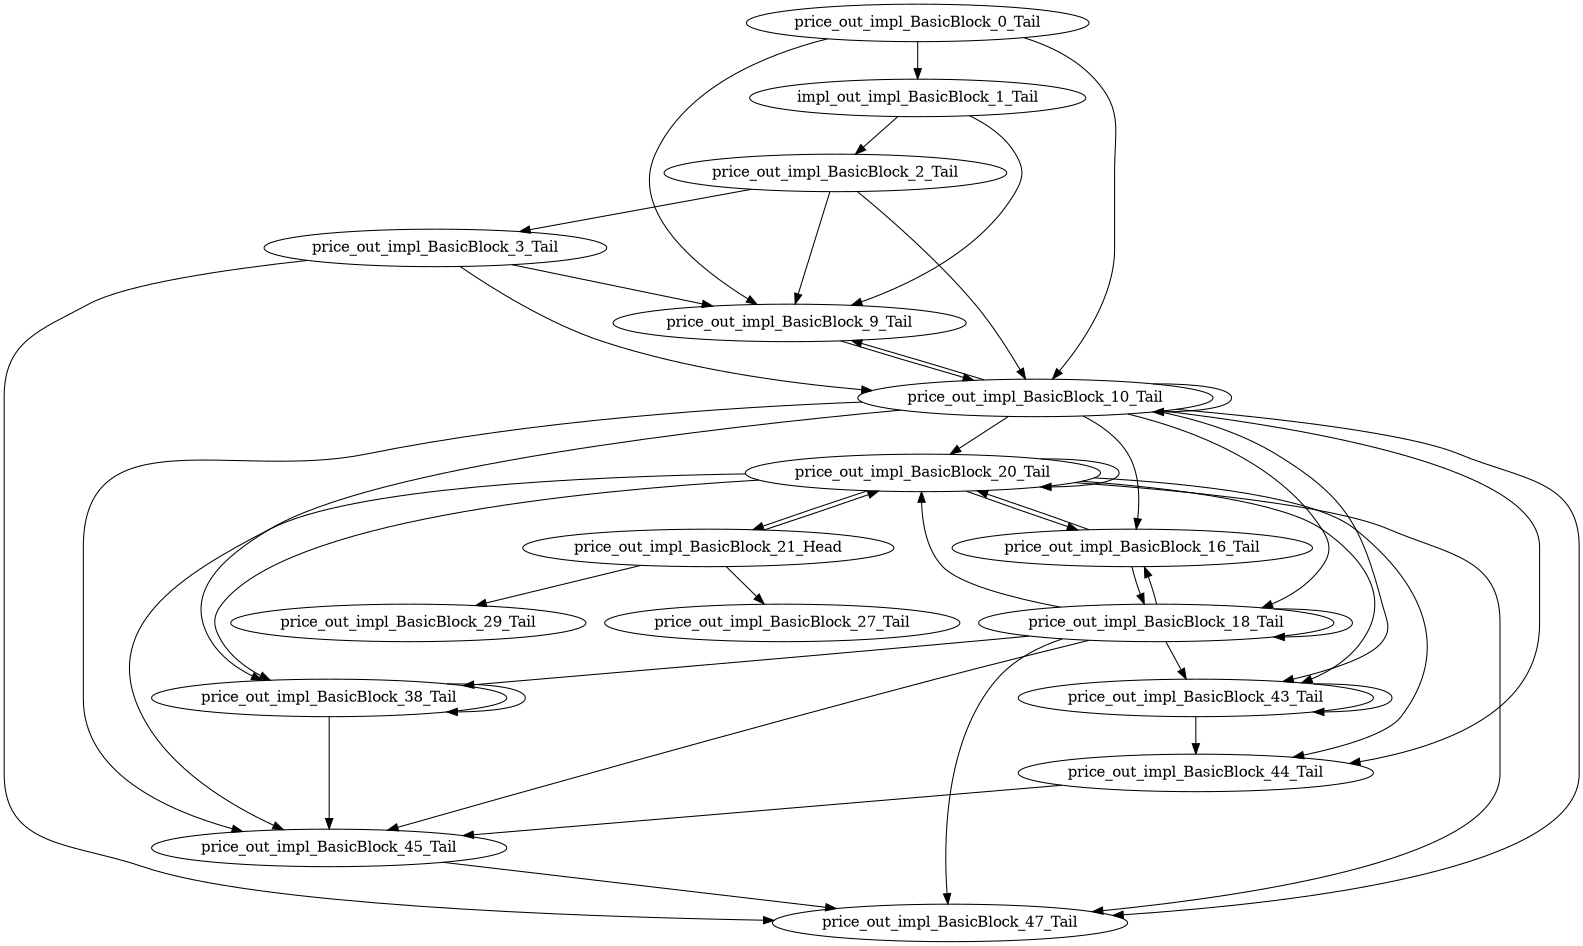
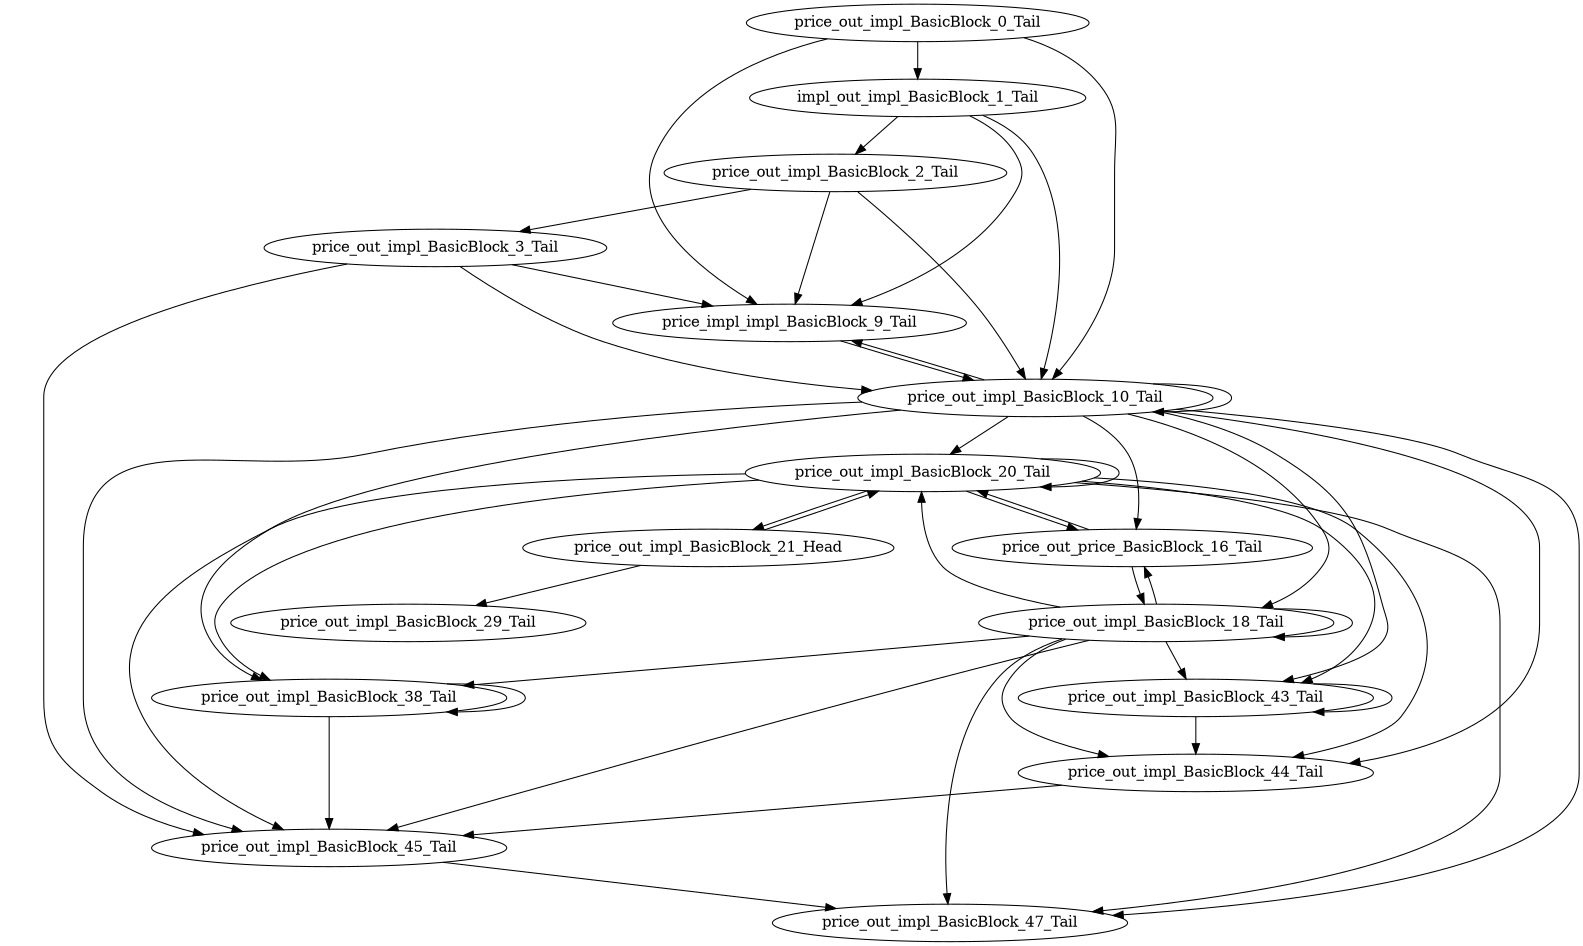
none -> (1057, 228)
(790, 323) -> (790, 323)
(1132, 548) -> (1132, 548)
(782, 623) -> none
none -> (1006, 711)
(12, 809) -> (44, 484)
